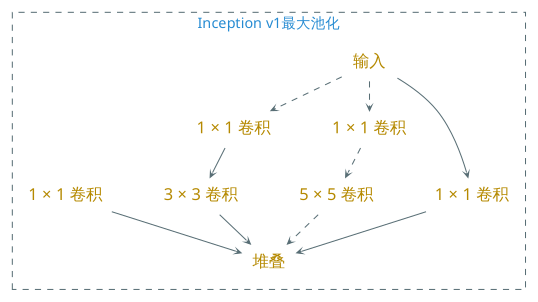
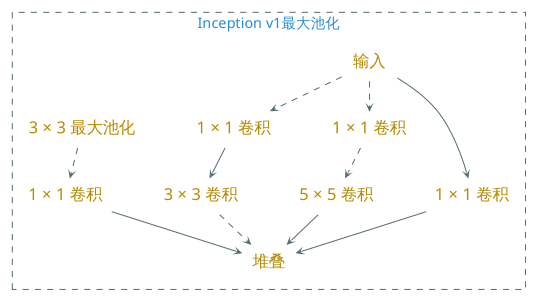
none -> (82, 129)
(233, 227) -> (233, 227)
(305, 227) -> (305, 227)
